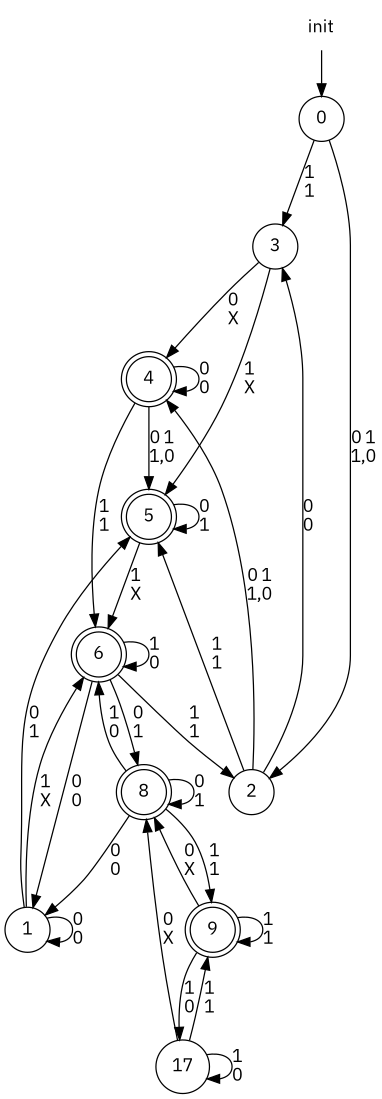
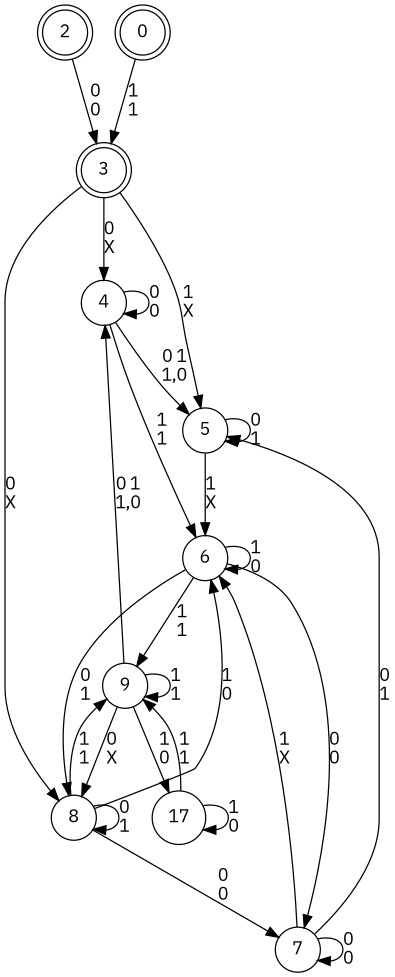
(322, 28) -> none
(322, 119) -> (143, 33)
(275, 247) -> (104, 170)
(149, 379) -> (104, 303)
(350, 466) -> none
(149, 517) -> (205, 430)
(244, 582) -> (115, 501)
(99, 654) -> (205, 558)
(203, 663) -> none
(169, 724) -> (168, 617)
(144, 792) -> (74, 818)
(252, 792) -> (65, 33)
(28, 930) -> (298, 950)
(213, 930) -> (125, 686)
(160, 937) -> (5, 481)
